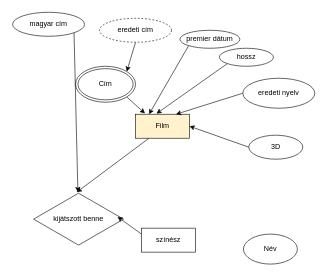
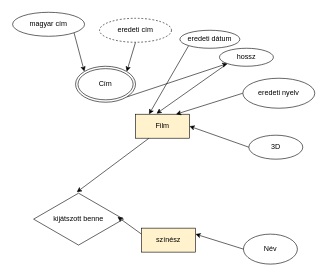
(210, 39) -> (210, 39)
(74, 49) -> (79, 51)
(136, 105) -> (172, 82)
(168, 240) -> (168, 240)
none -> (221, 242)
